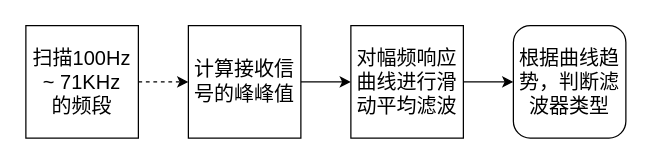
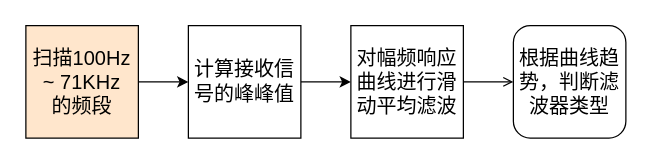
(82, 82) -> (82, 82)
(158, 82) -> (158, 82)
(503, 82) -> (505, 82)
